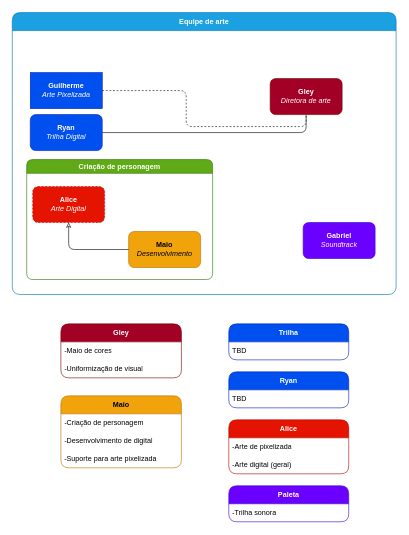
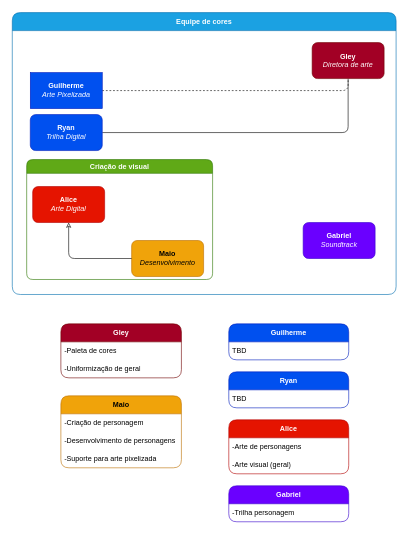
(204, 21) -> (204, 21)
(306, 96) -> (348, 60)
(120, 167) -> (120, 167)
(69, 204) -> (69, 204)
(165, 249) -> (168, 258)
(289, 333) -> (289, 333)
(90, 351) -> (94, 351)
(107, 369) -> (106, 369)
(112, 441) -> (122, 441)
(266, 447) -> (271, 447)
(269, 465) -> (268, 465)
(289, 495) -> (289, 495)
(258, 513) -> (266, 513)
